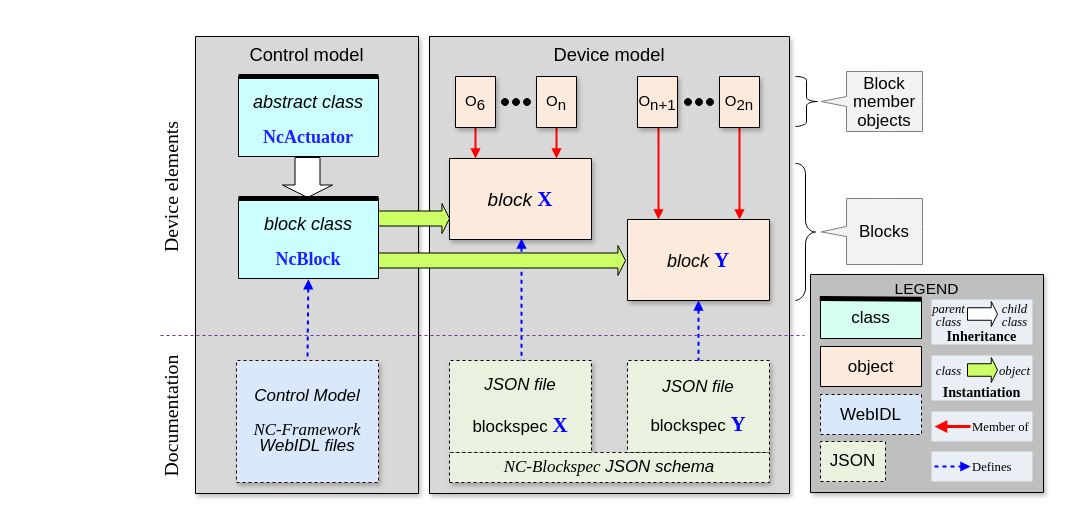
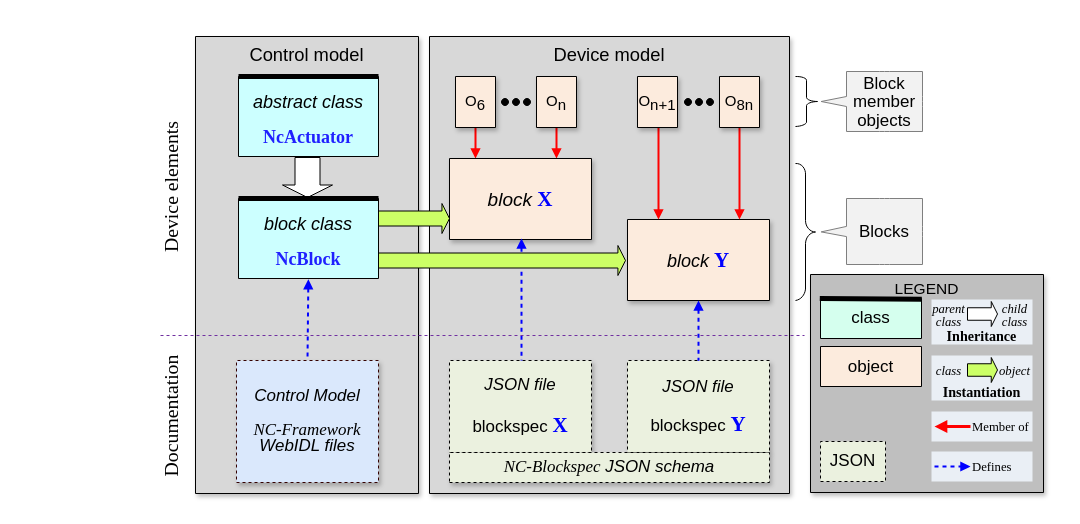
(740, 103) -> (740, 103)
(871, 415) -> none
